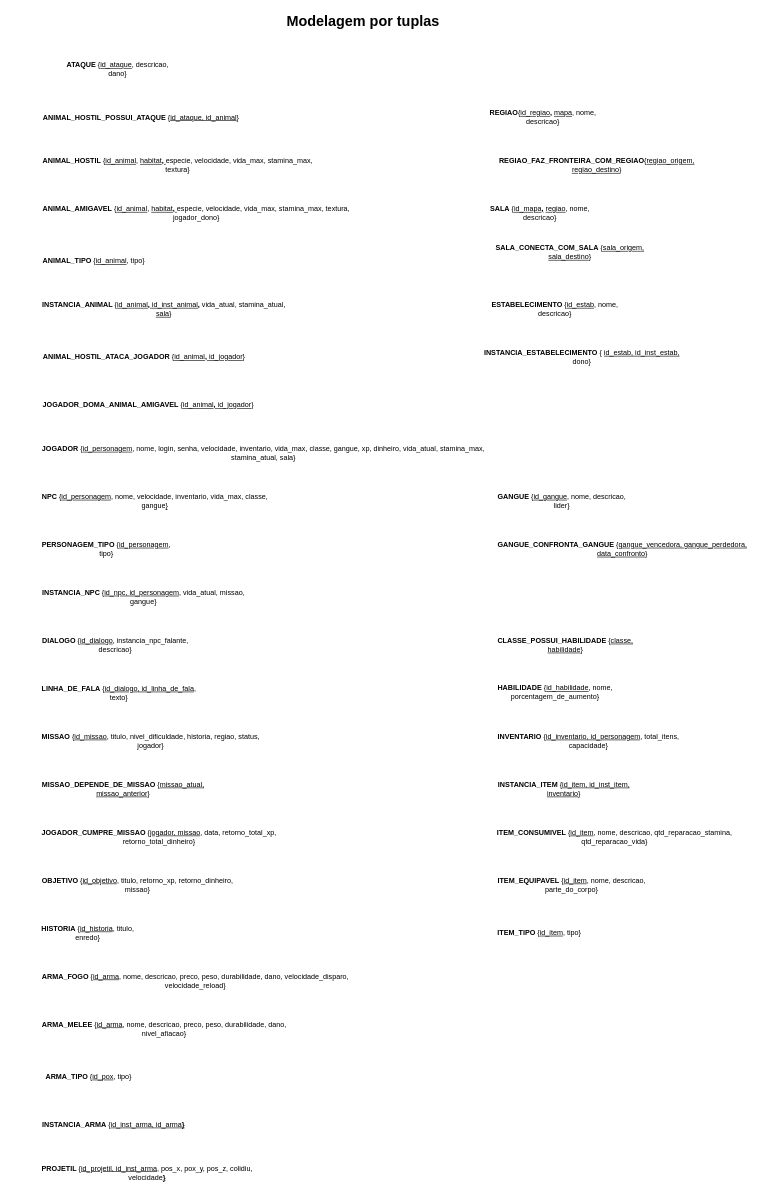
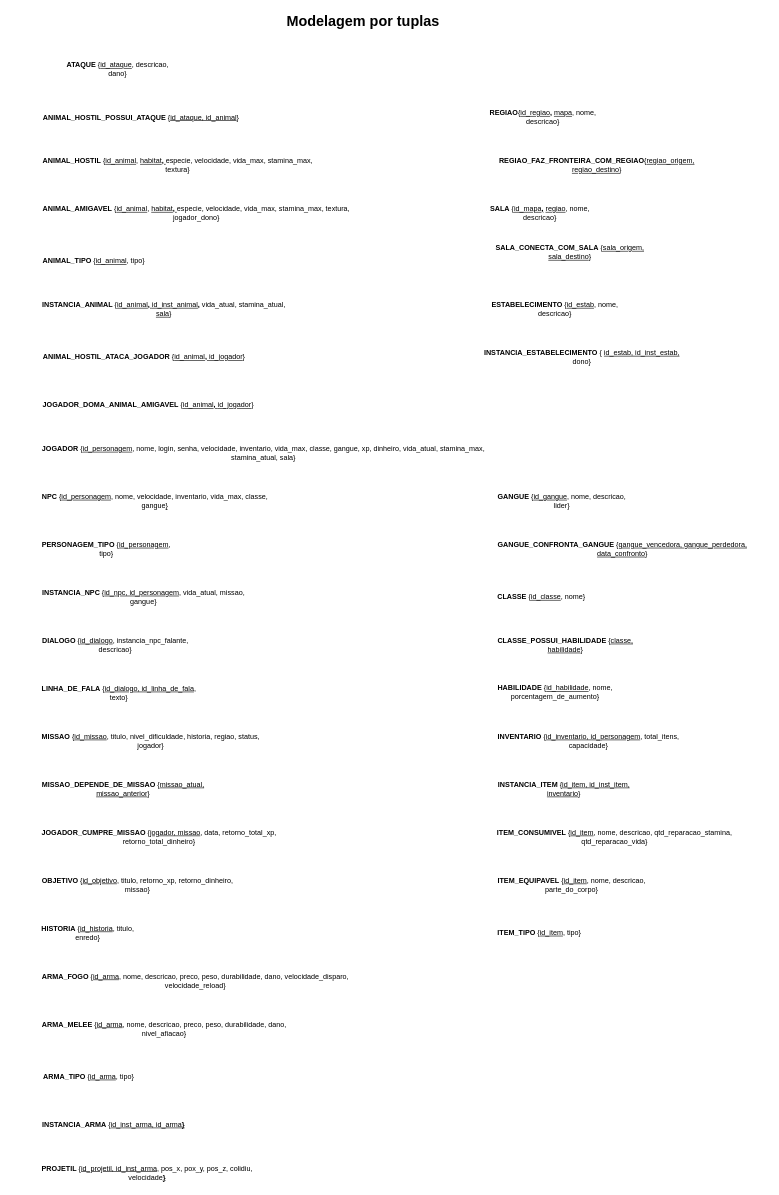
none -> (542, 597)
(89, 1077) -> (89, 1077)
